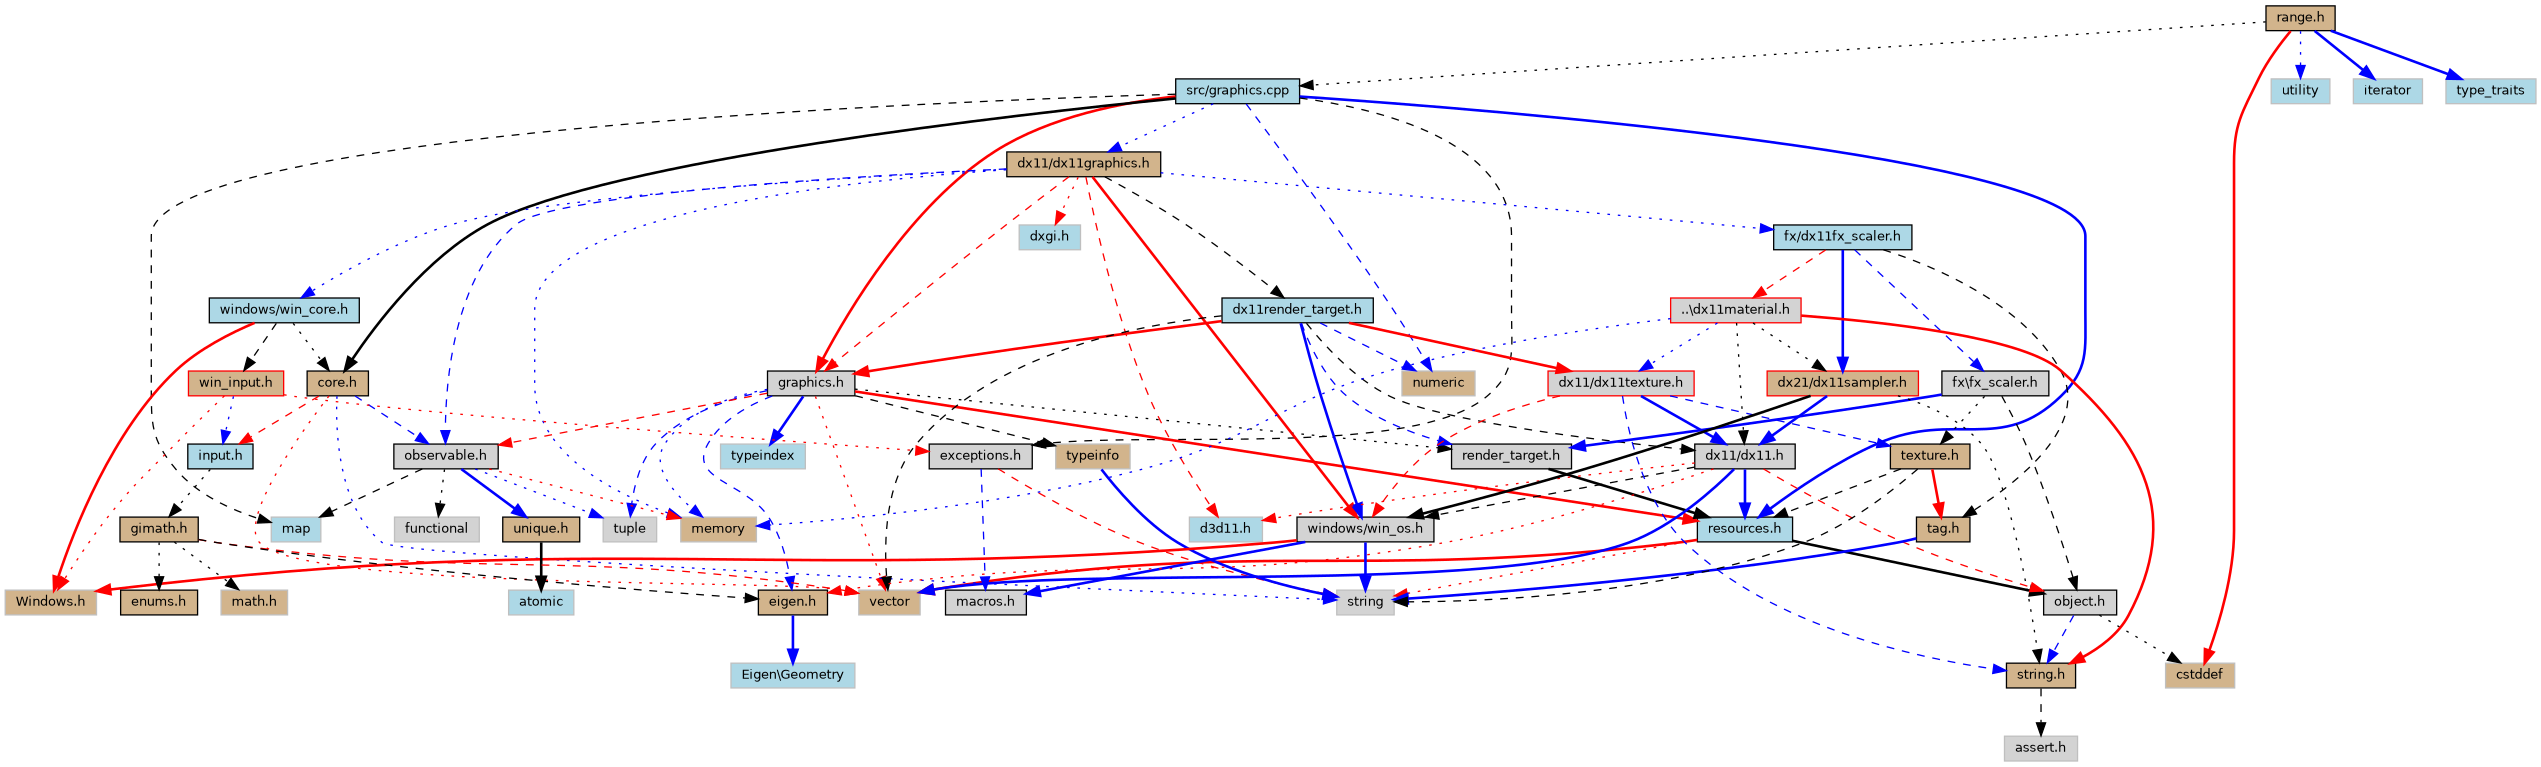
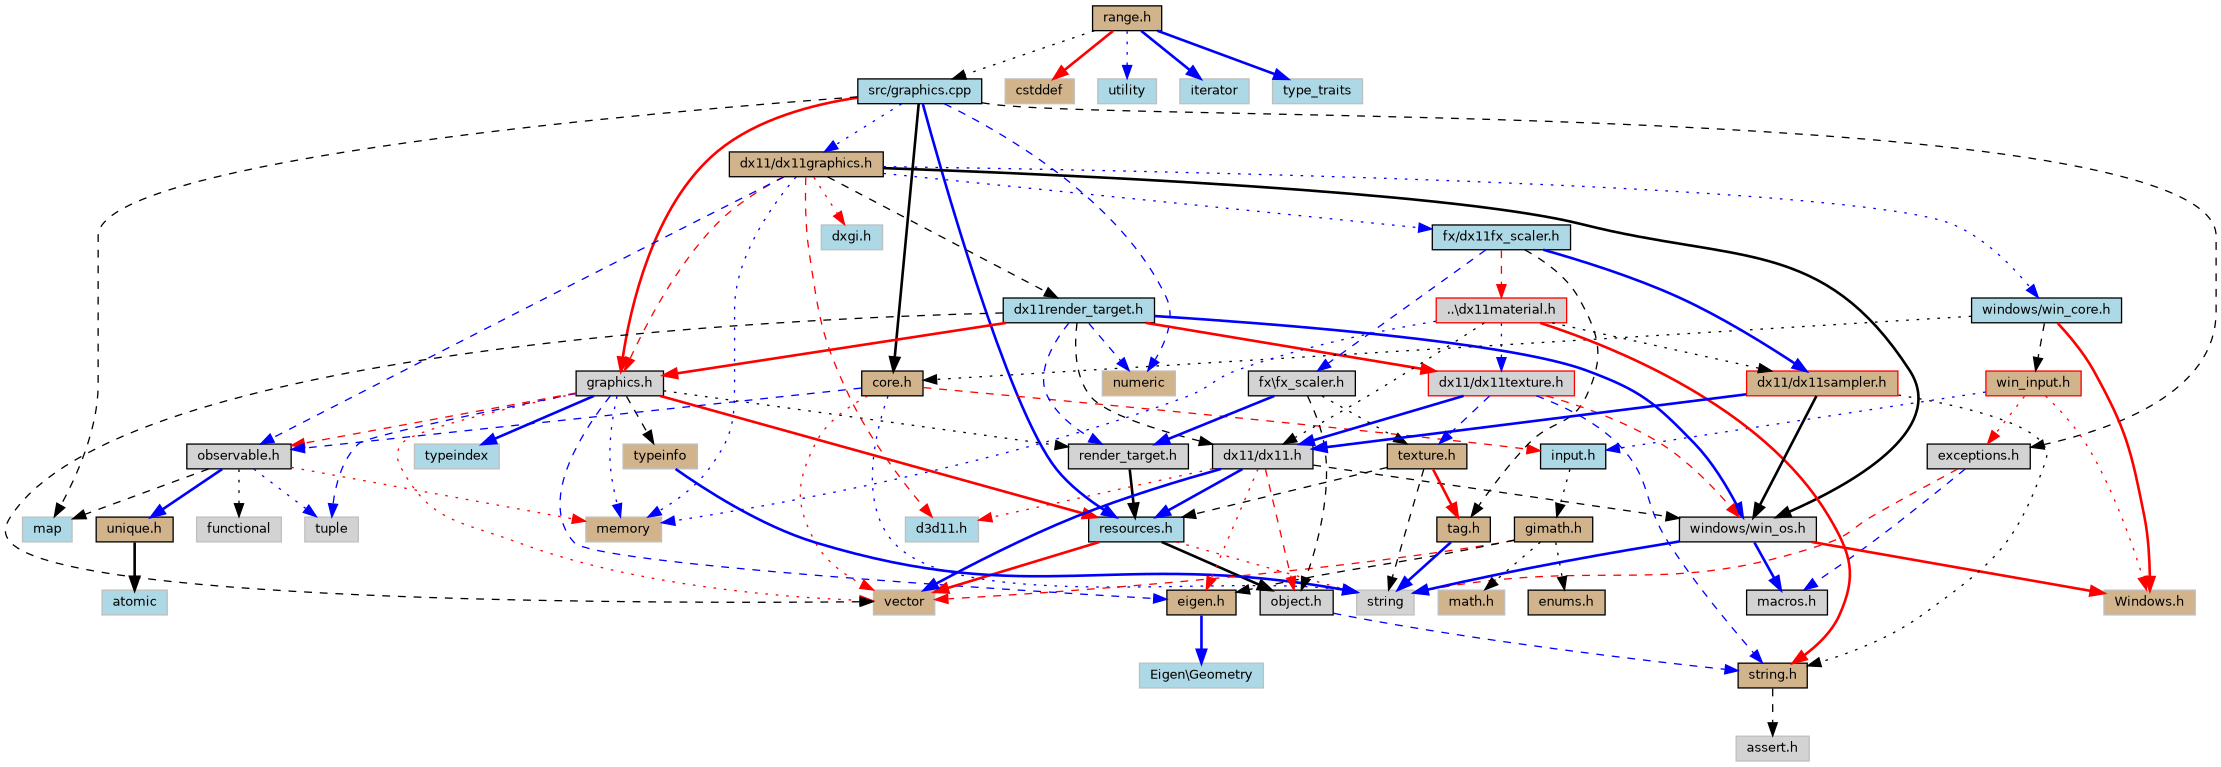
(1221, 342) -> (1523, 213)
(1843, 383) -> (1822, 383)
(2134, 636) -> none
